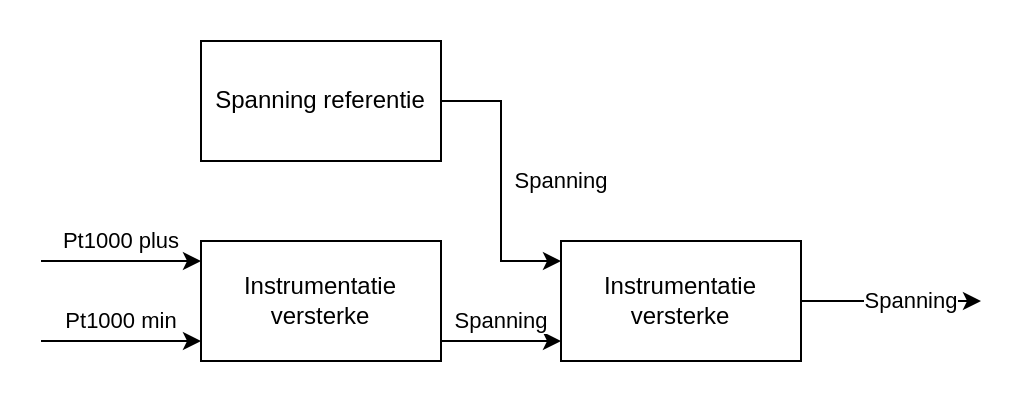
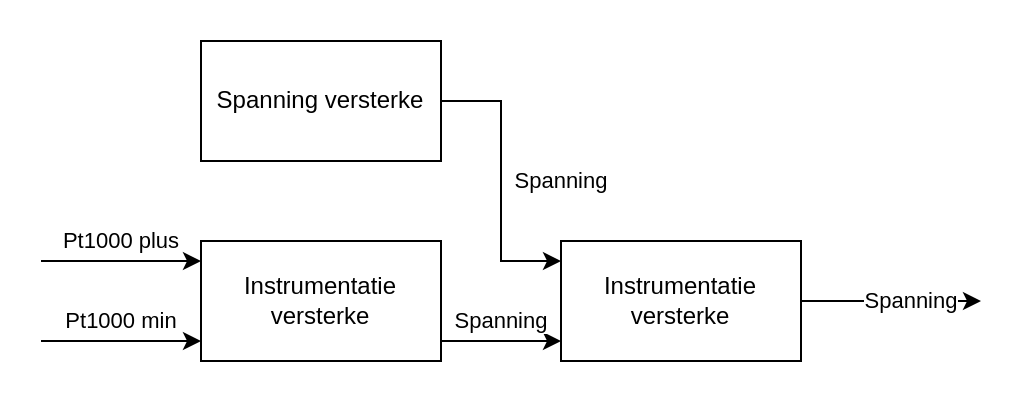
(321, 101) -> (321, 101)
